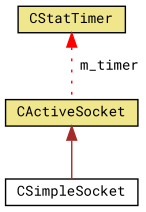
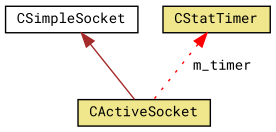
(72, 160) -> (112, 72)
